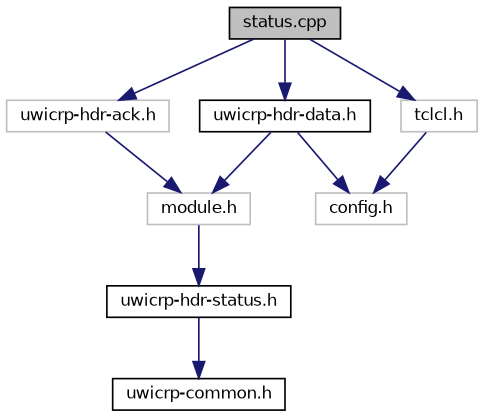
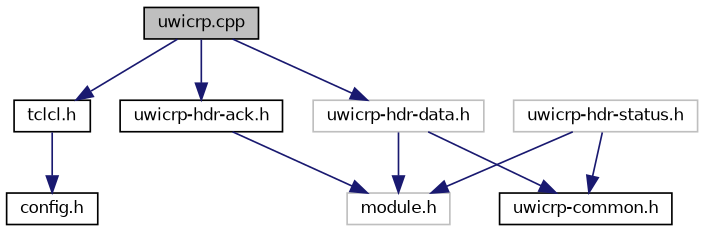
(285, 23) -> (201, 23)
(88, 116) -> (201, 116)
(285, 116) -> (398, 116)
(439, 116) -> (52, 116)
(318, 156) -> (485, 159)
(361, 209) -> (52, 209)
(199, 247) -> (510, 159)
(199, 302) -> (606, 116)
